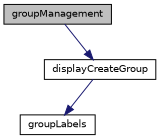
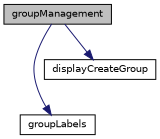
(82, 93) -> (34, 64)
